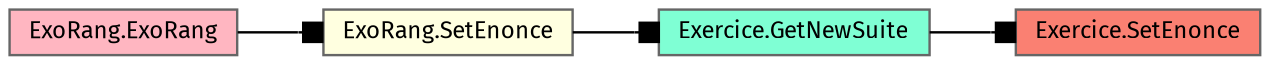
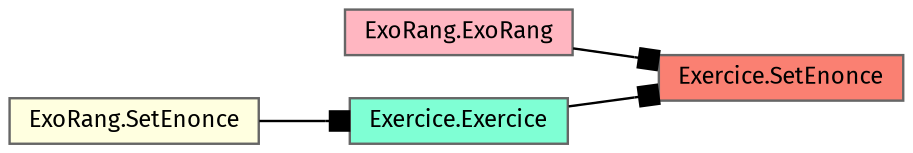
(268, 32) -> (604, 53)
(794, 32) -> (459, 121)
